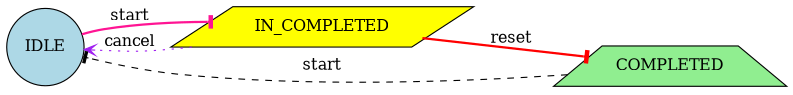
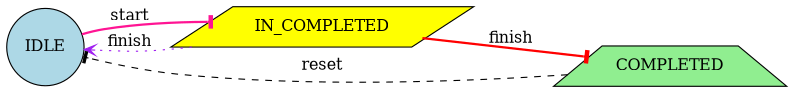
(511, 39) -> (511, 39)
(130, 42) -> (130, 42)
(322, 66) -> (322, 66)
